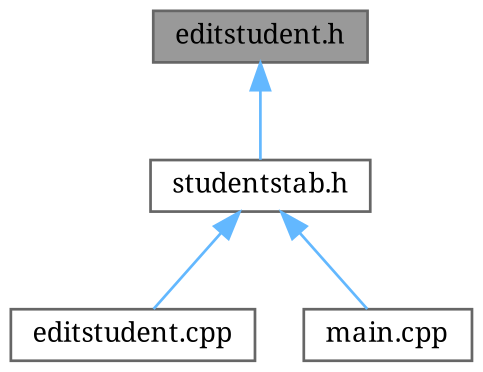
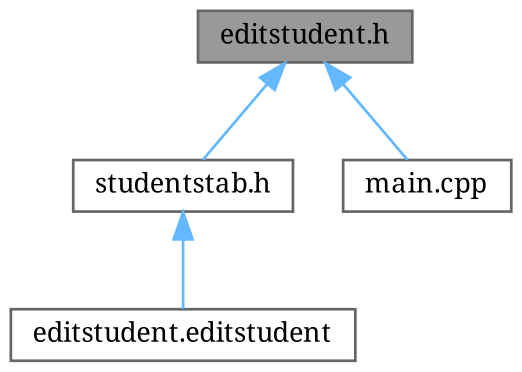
(333, 271) -> (375, 122)
(133, 335) -> (183, 335)
